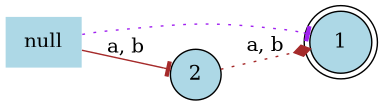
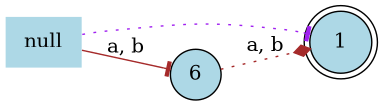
(196, 75) -> (196, 75)
